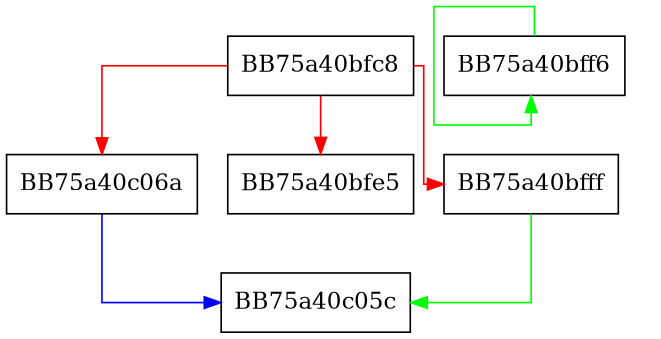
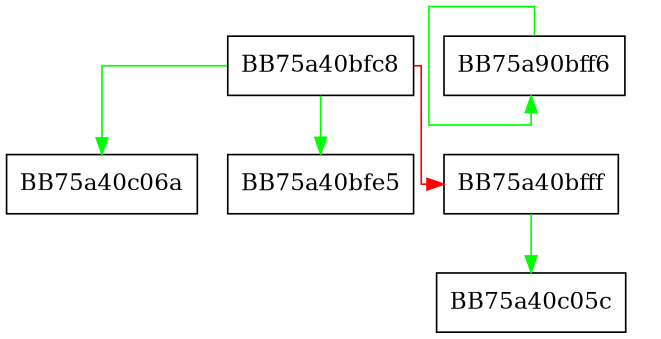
(129, 66) -> (129, 66)
(534, 66) -> (534, 66)
(321, 117) -> (321, 117)
(109, 303) -> none
